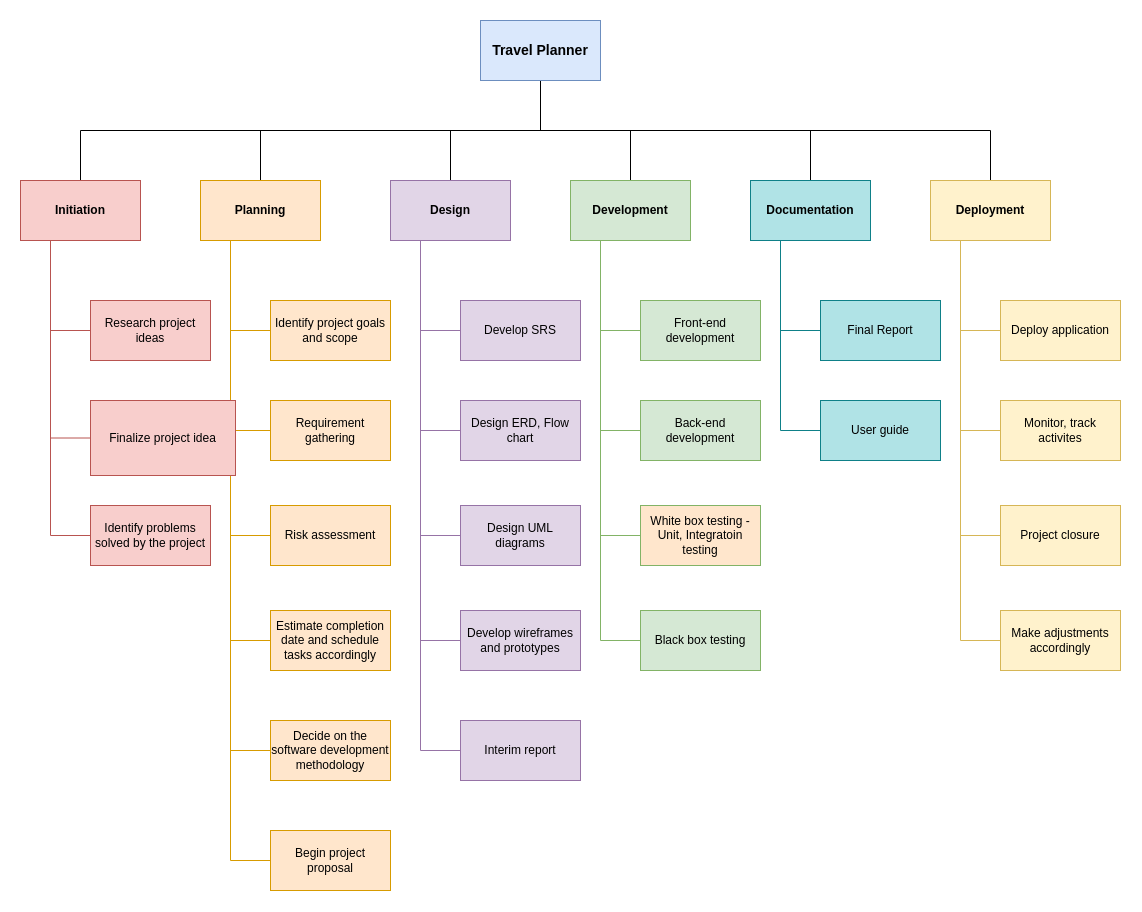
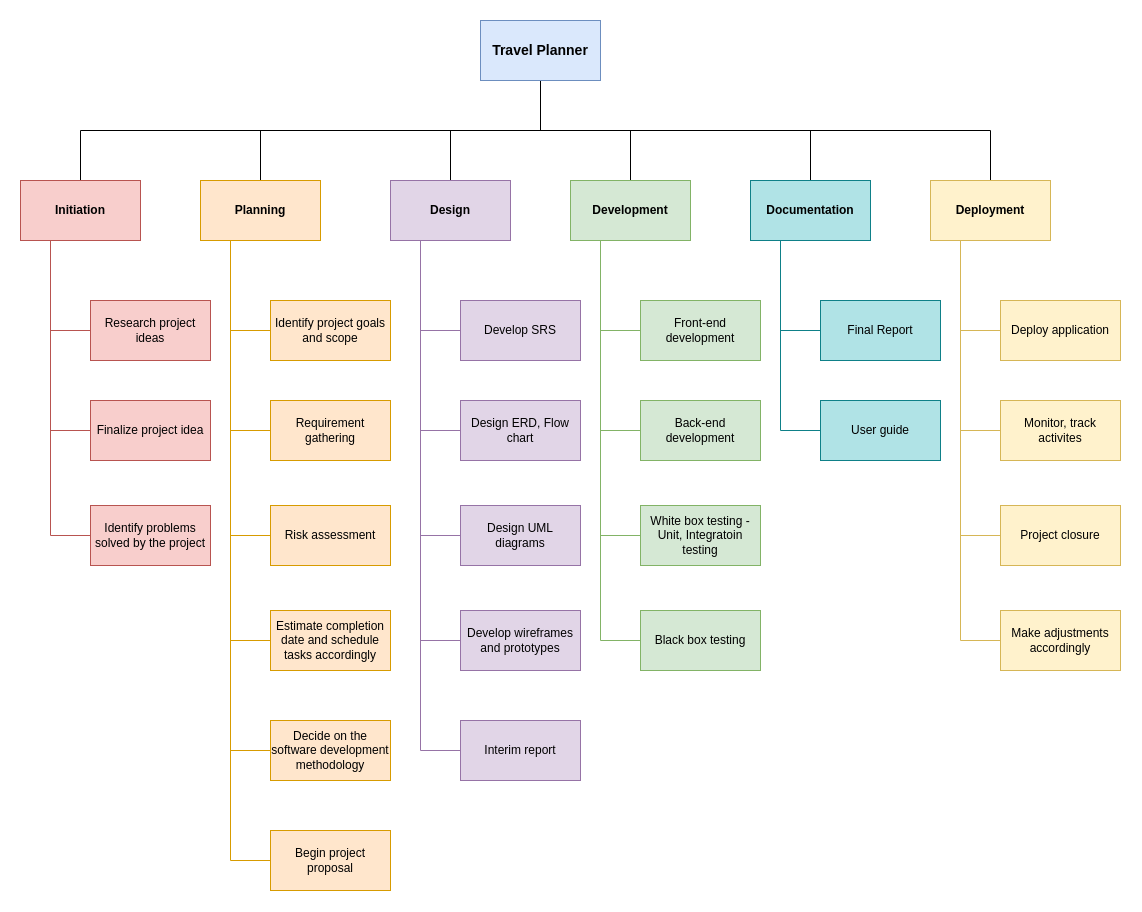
(163, 438) -> (151, 431)
(701, 536) -> (701, 536)
